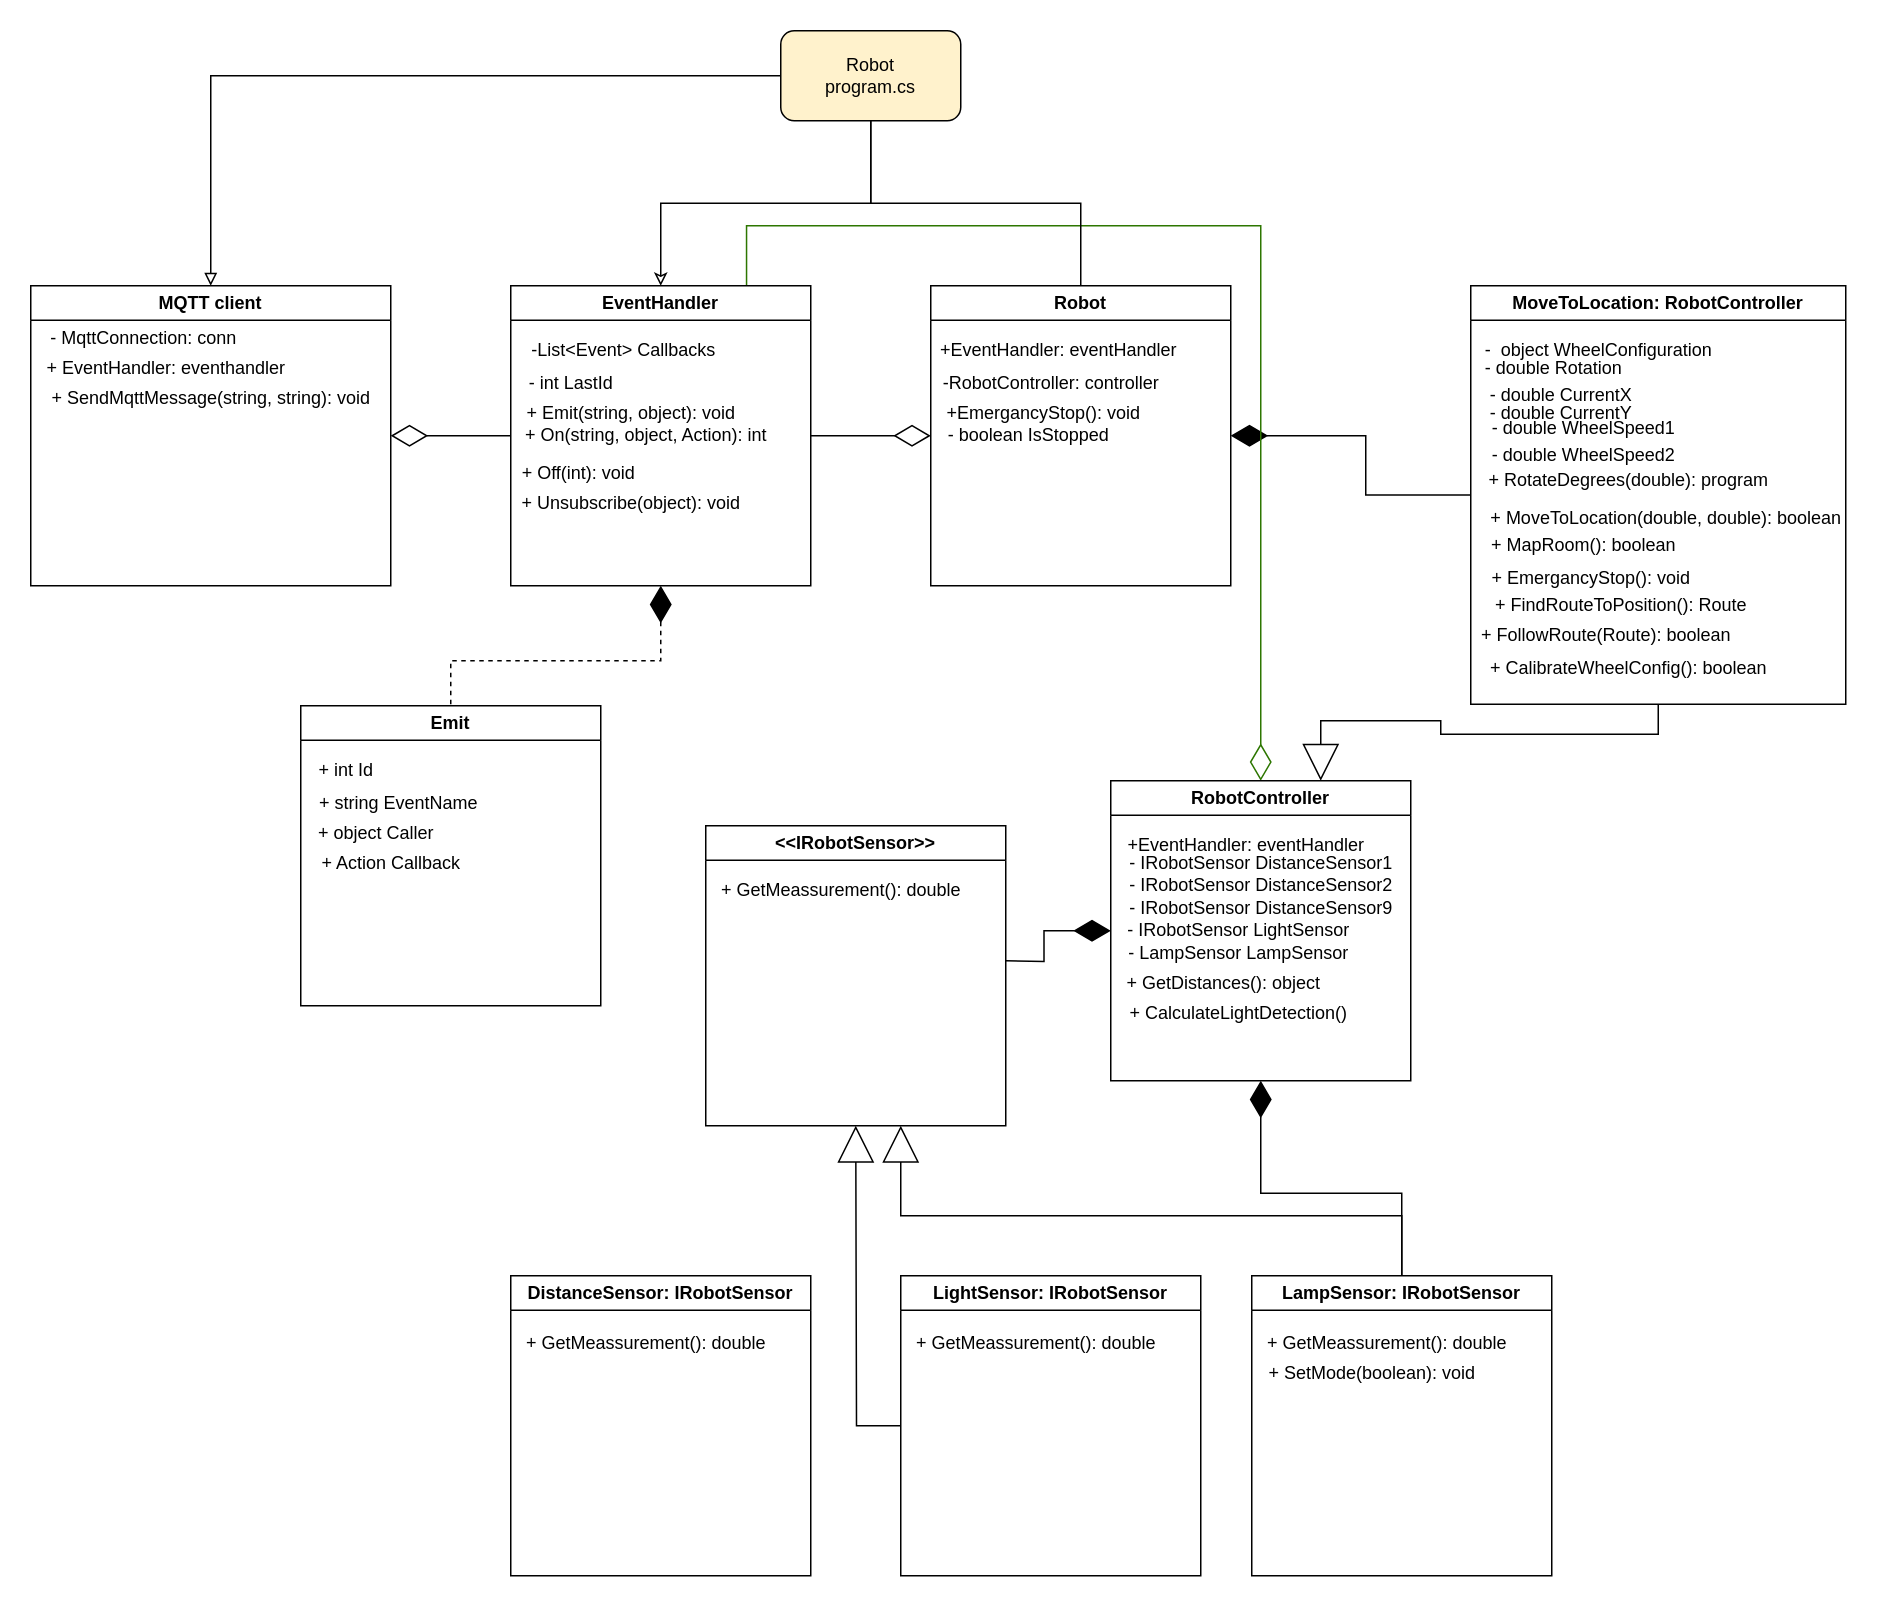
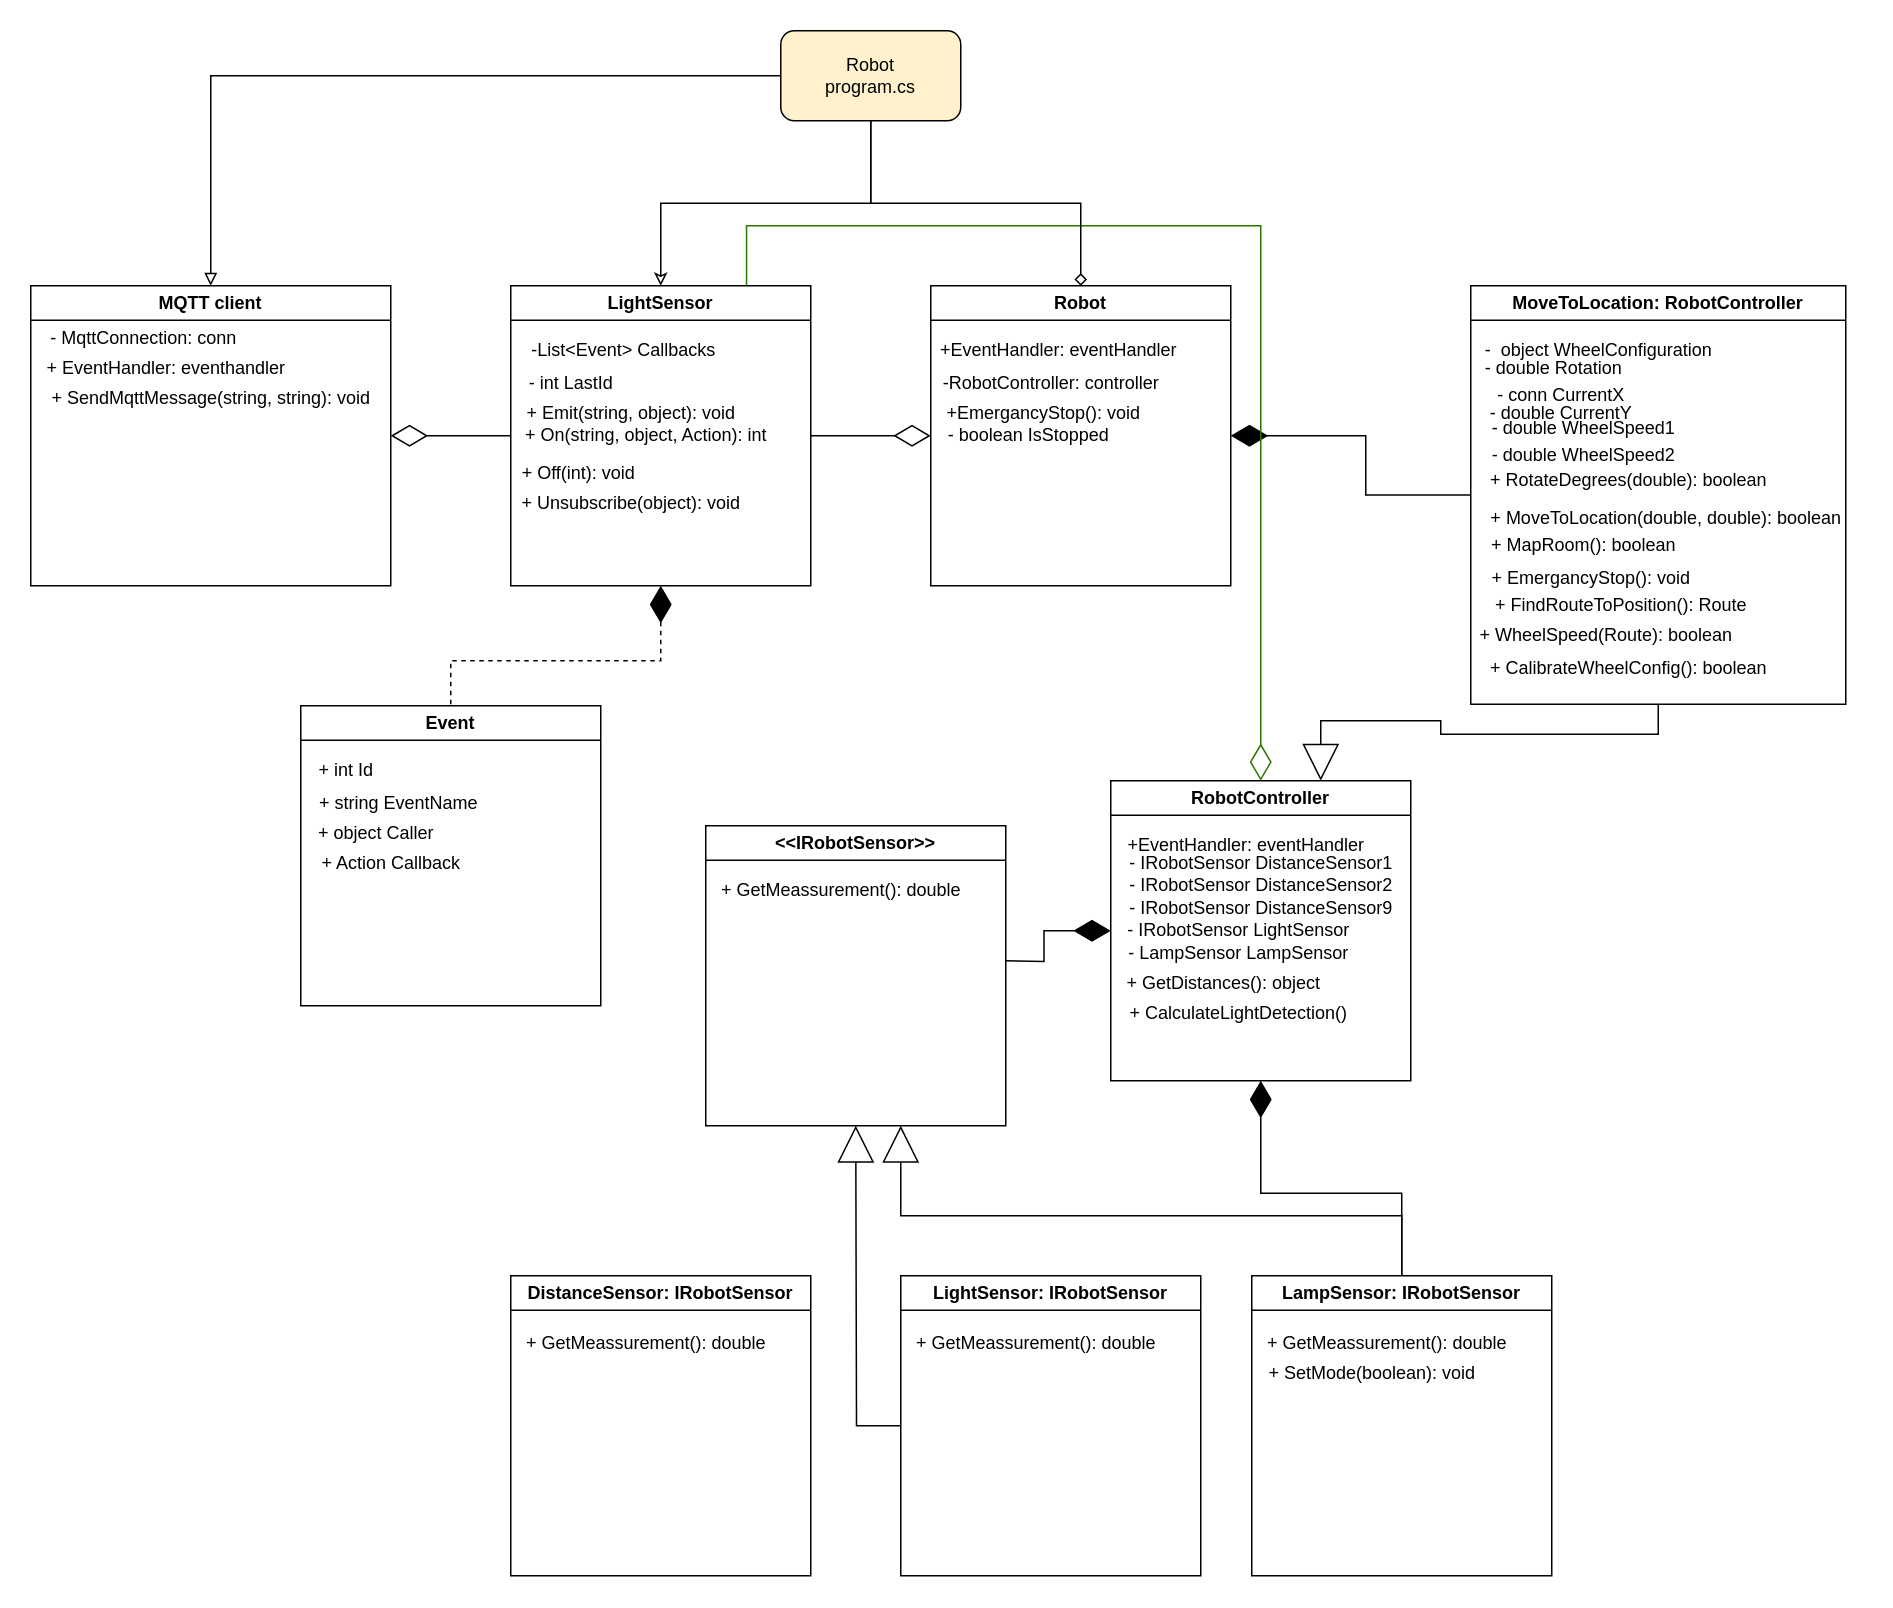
(1081, 279) -> (1081, 273)
(661, 304) -> (661, 304)
(1562, 395) -> (1562, 395)
(1629, 481) -> (1629, 481)
(1607, 635) -> (1607, 635)
(451, 724) -> (451, 724)
